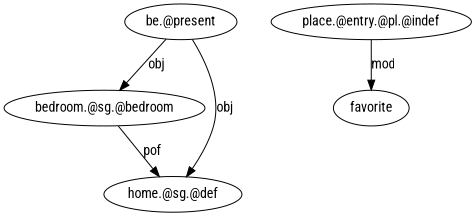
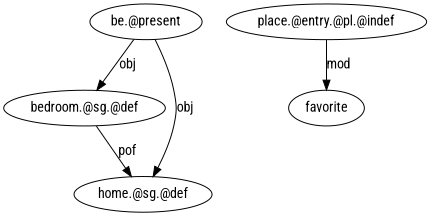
(105, 108) -> (85, 108)
